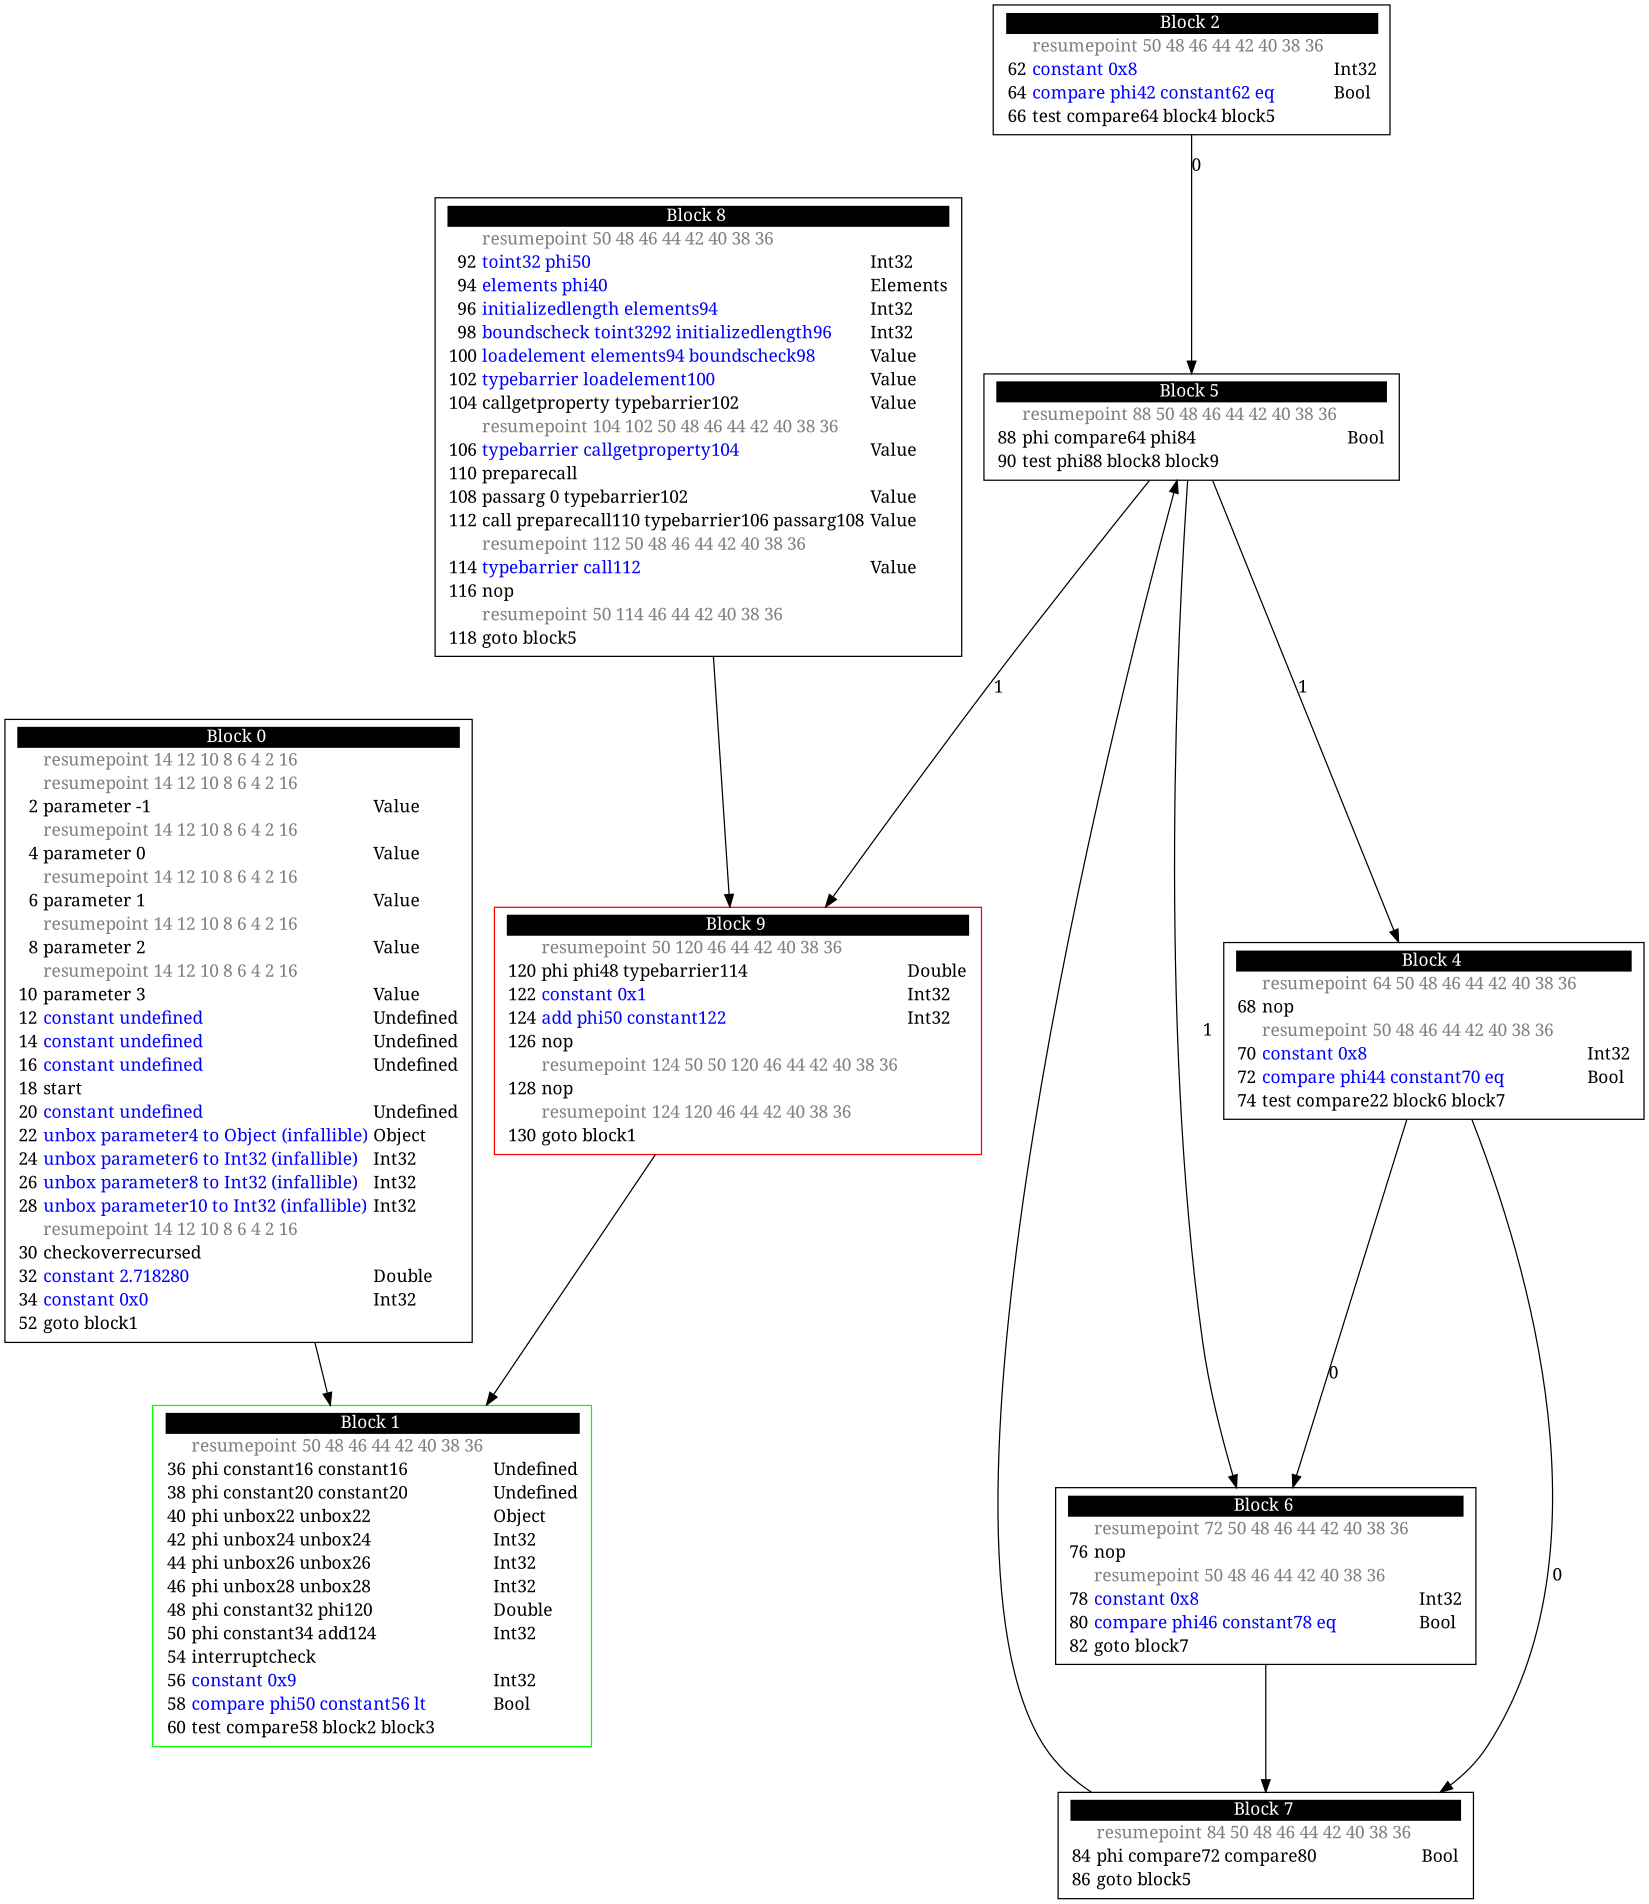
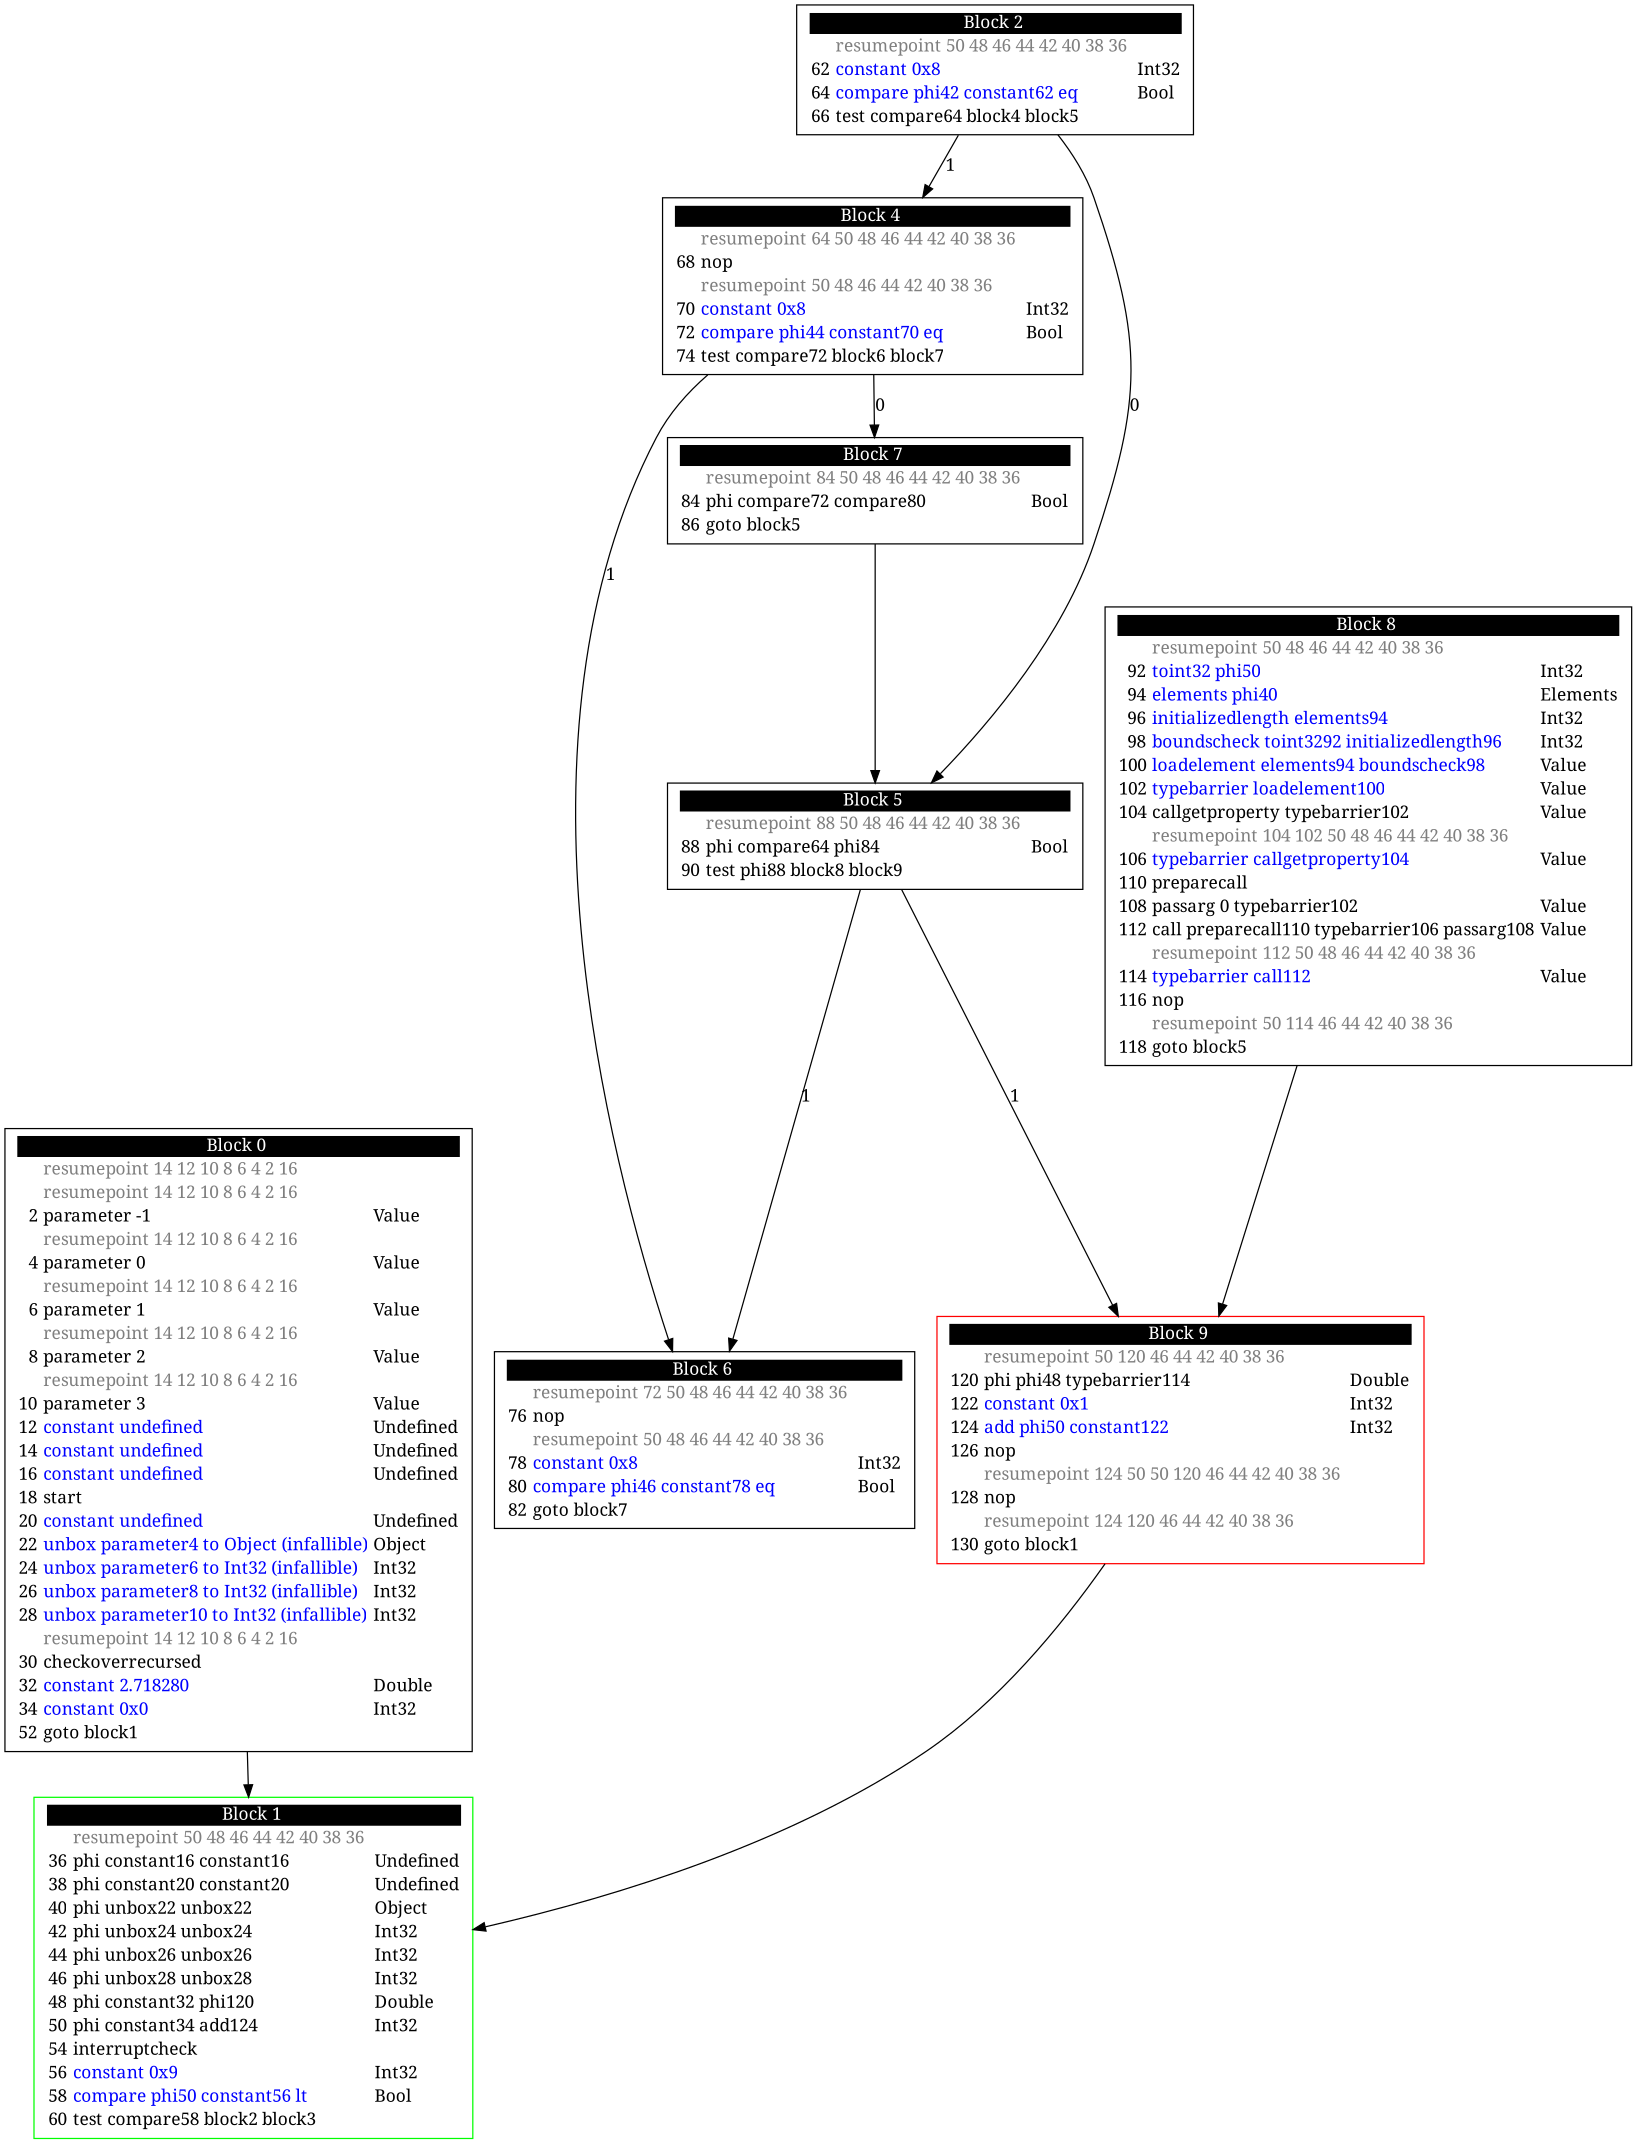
(1303, 705) -> (944, 161)
(1384, 1101) -> (823, 357)
(1334, 1374) -> (611, 575)
(1266, 1722) -> none
